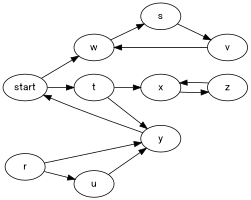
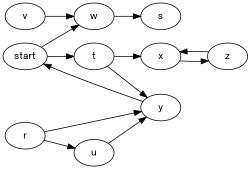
(191, 30) -> none
